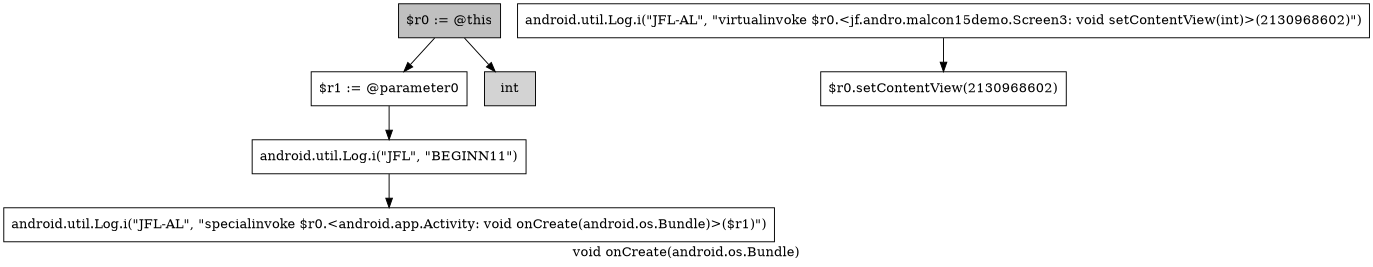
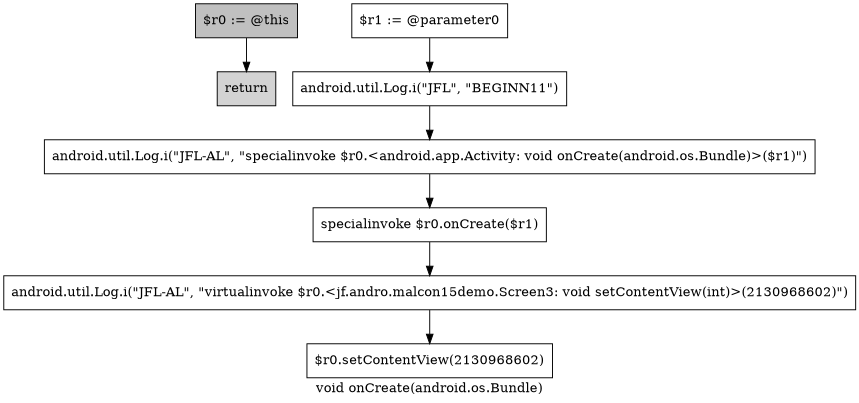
(422, 51) -> none
(510, 89) -> (246, 89)
none -> (430, 225)
